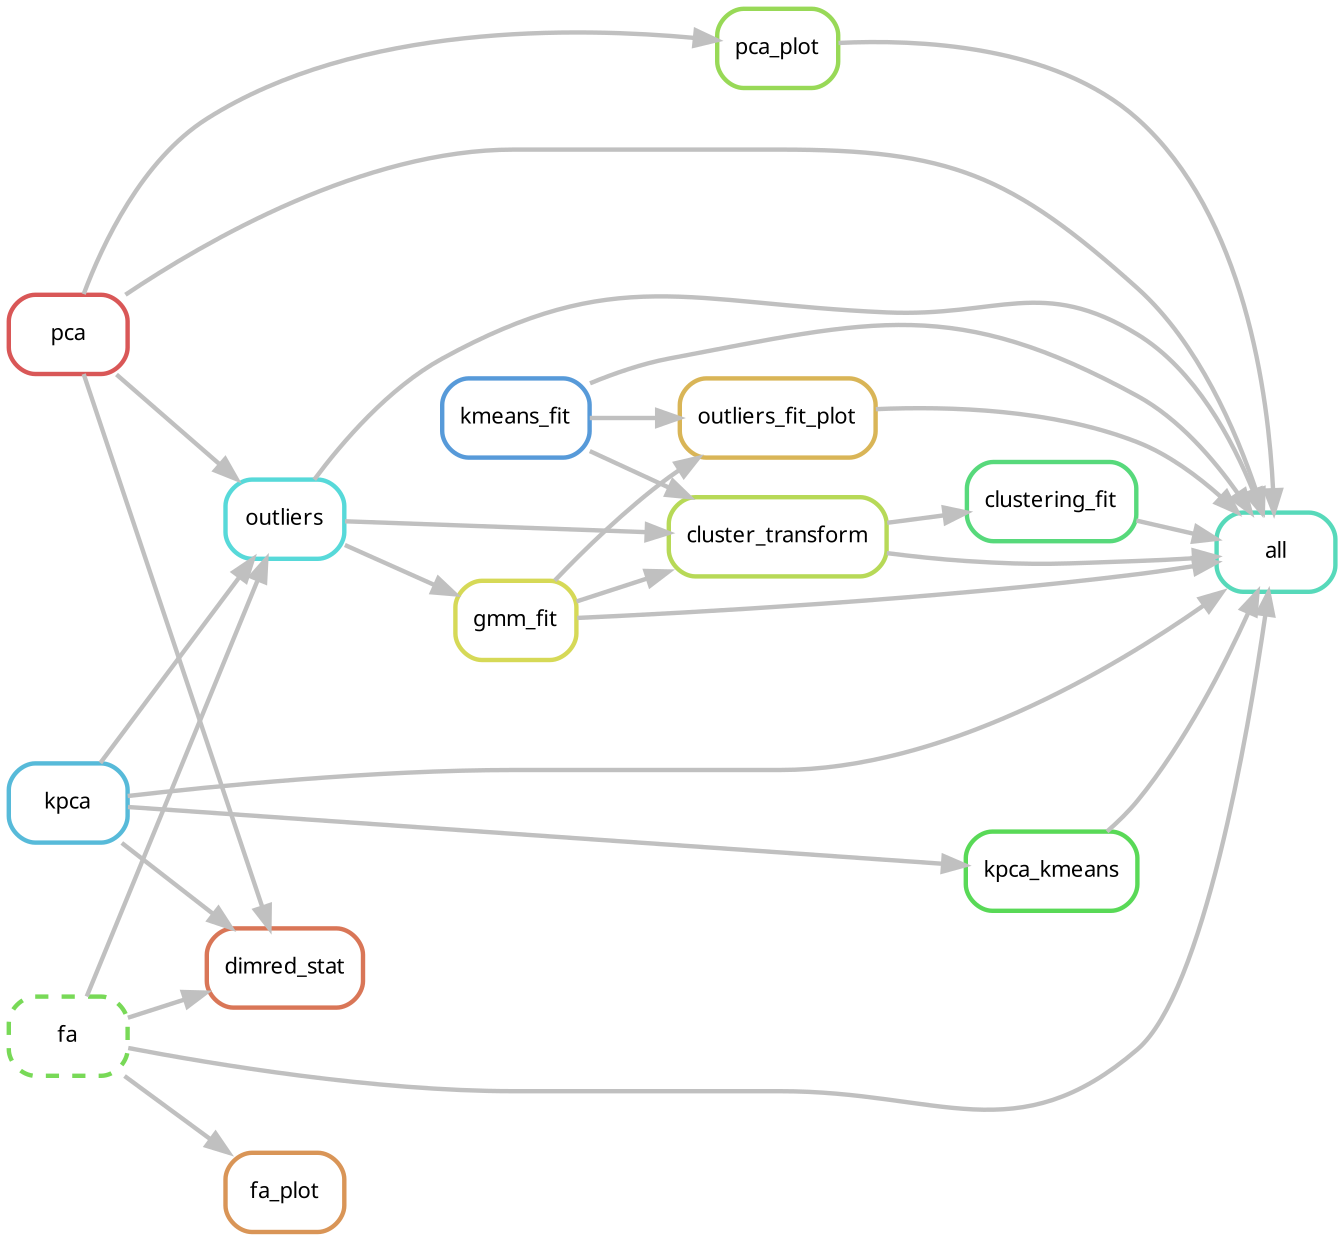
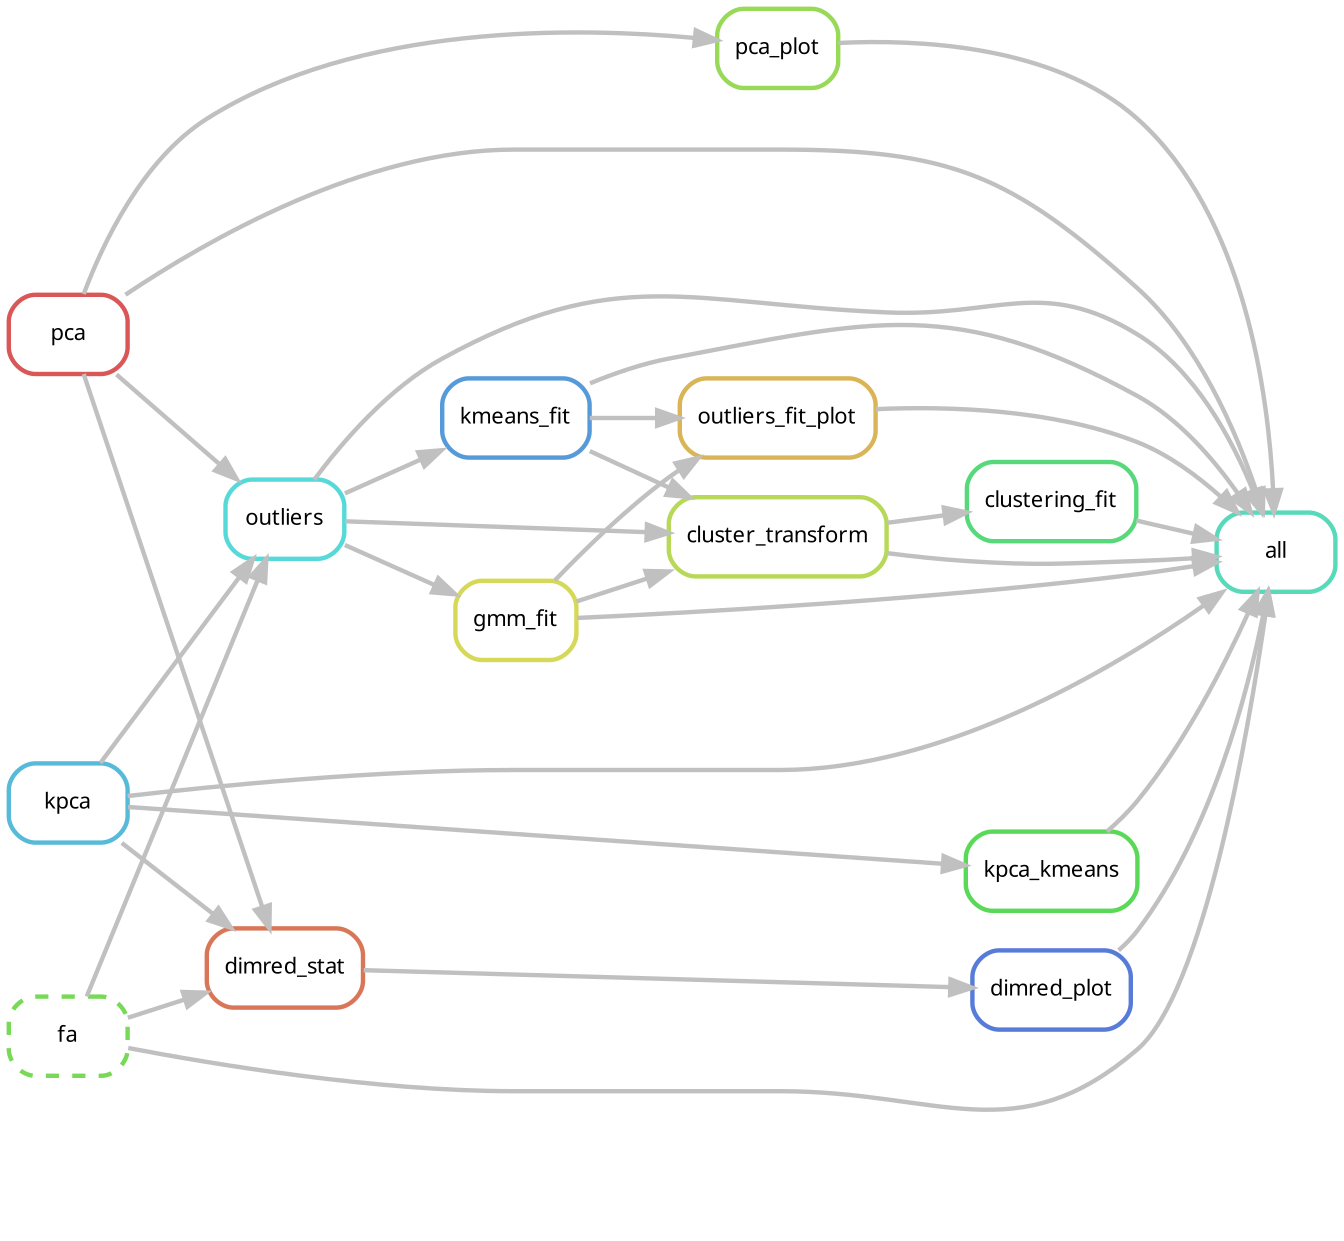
none -> (383, 476)
none -> (1052, 990)
(285, 1192) -> none
